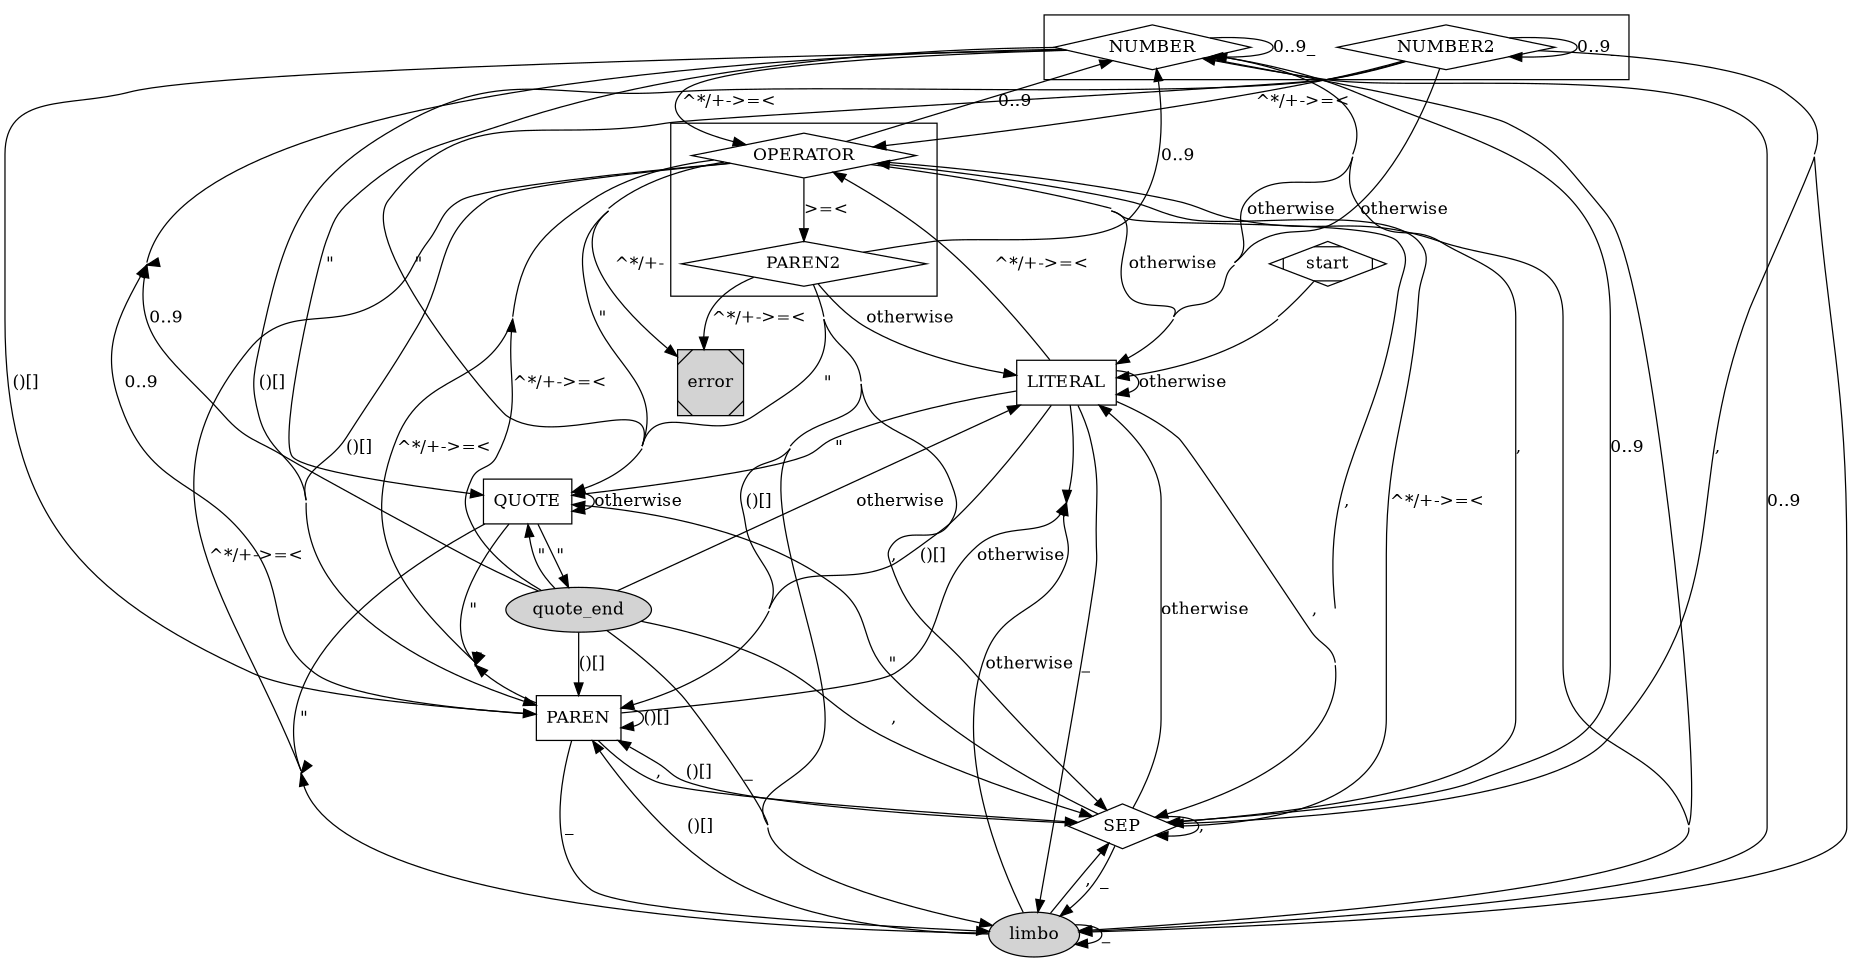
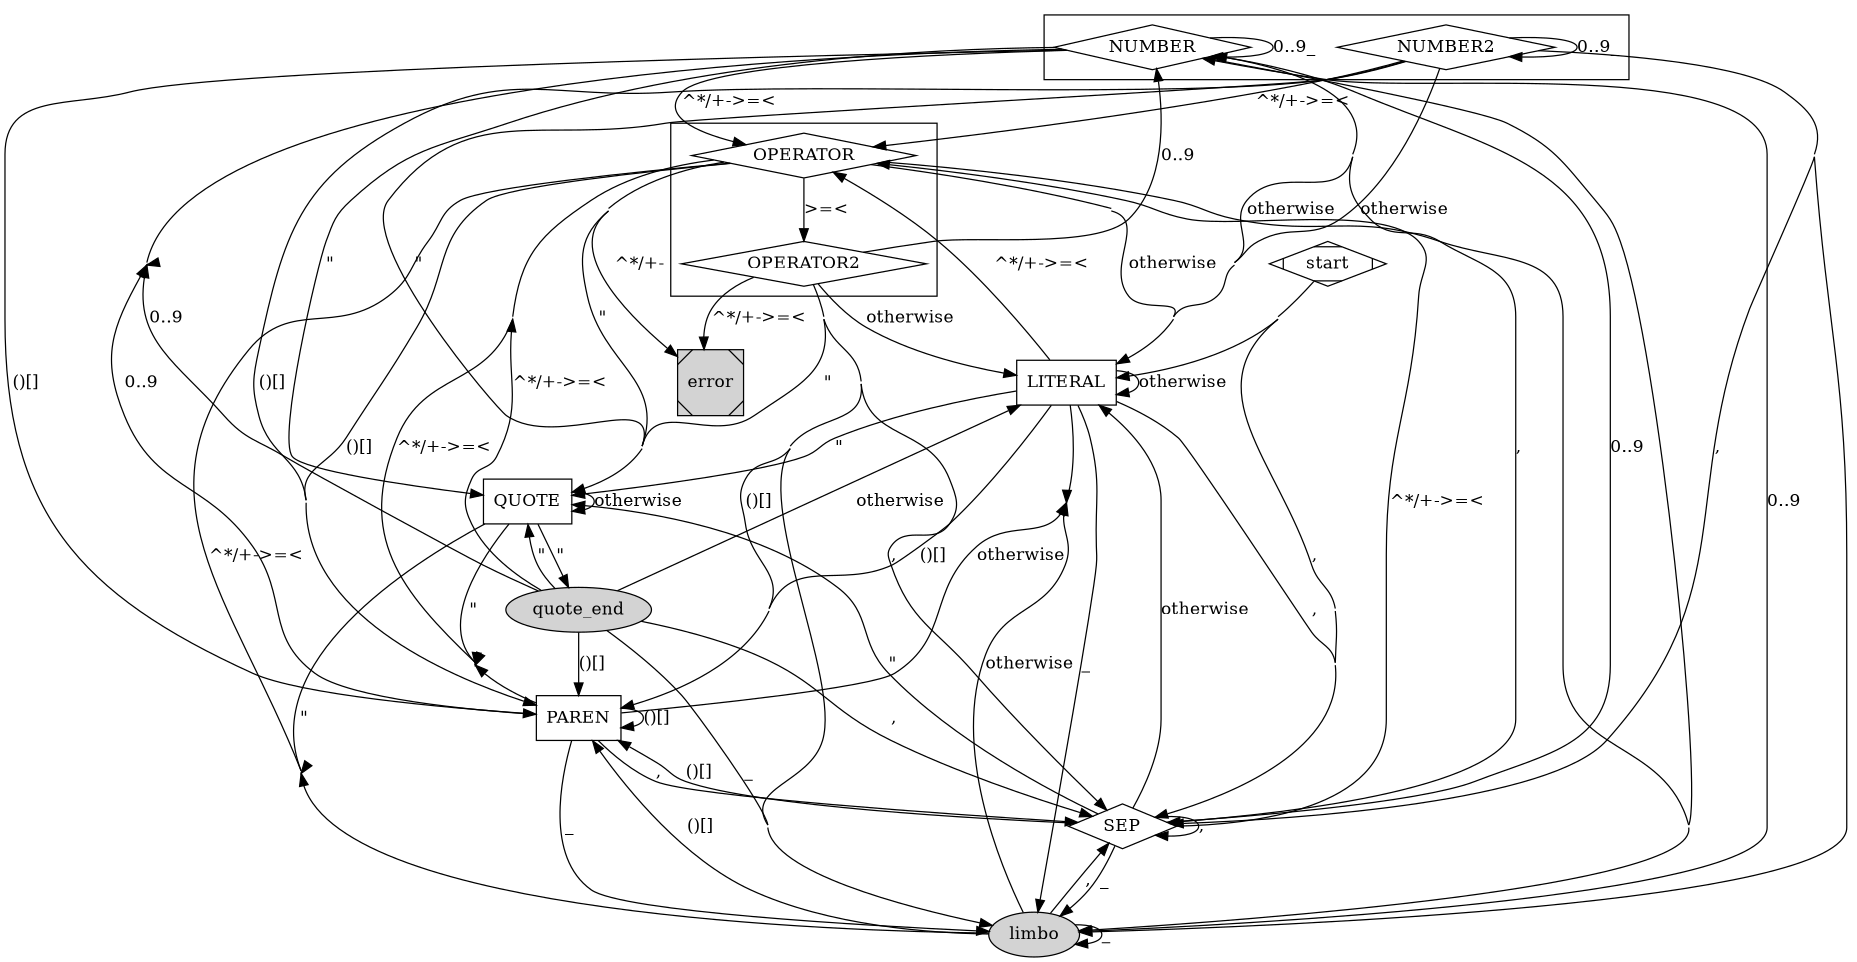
(941, 113) -> none
(804, 264) -> (804, 264)
(1400, 283) -> (1266, 464)
